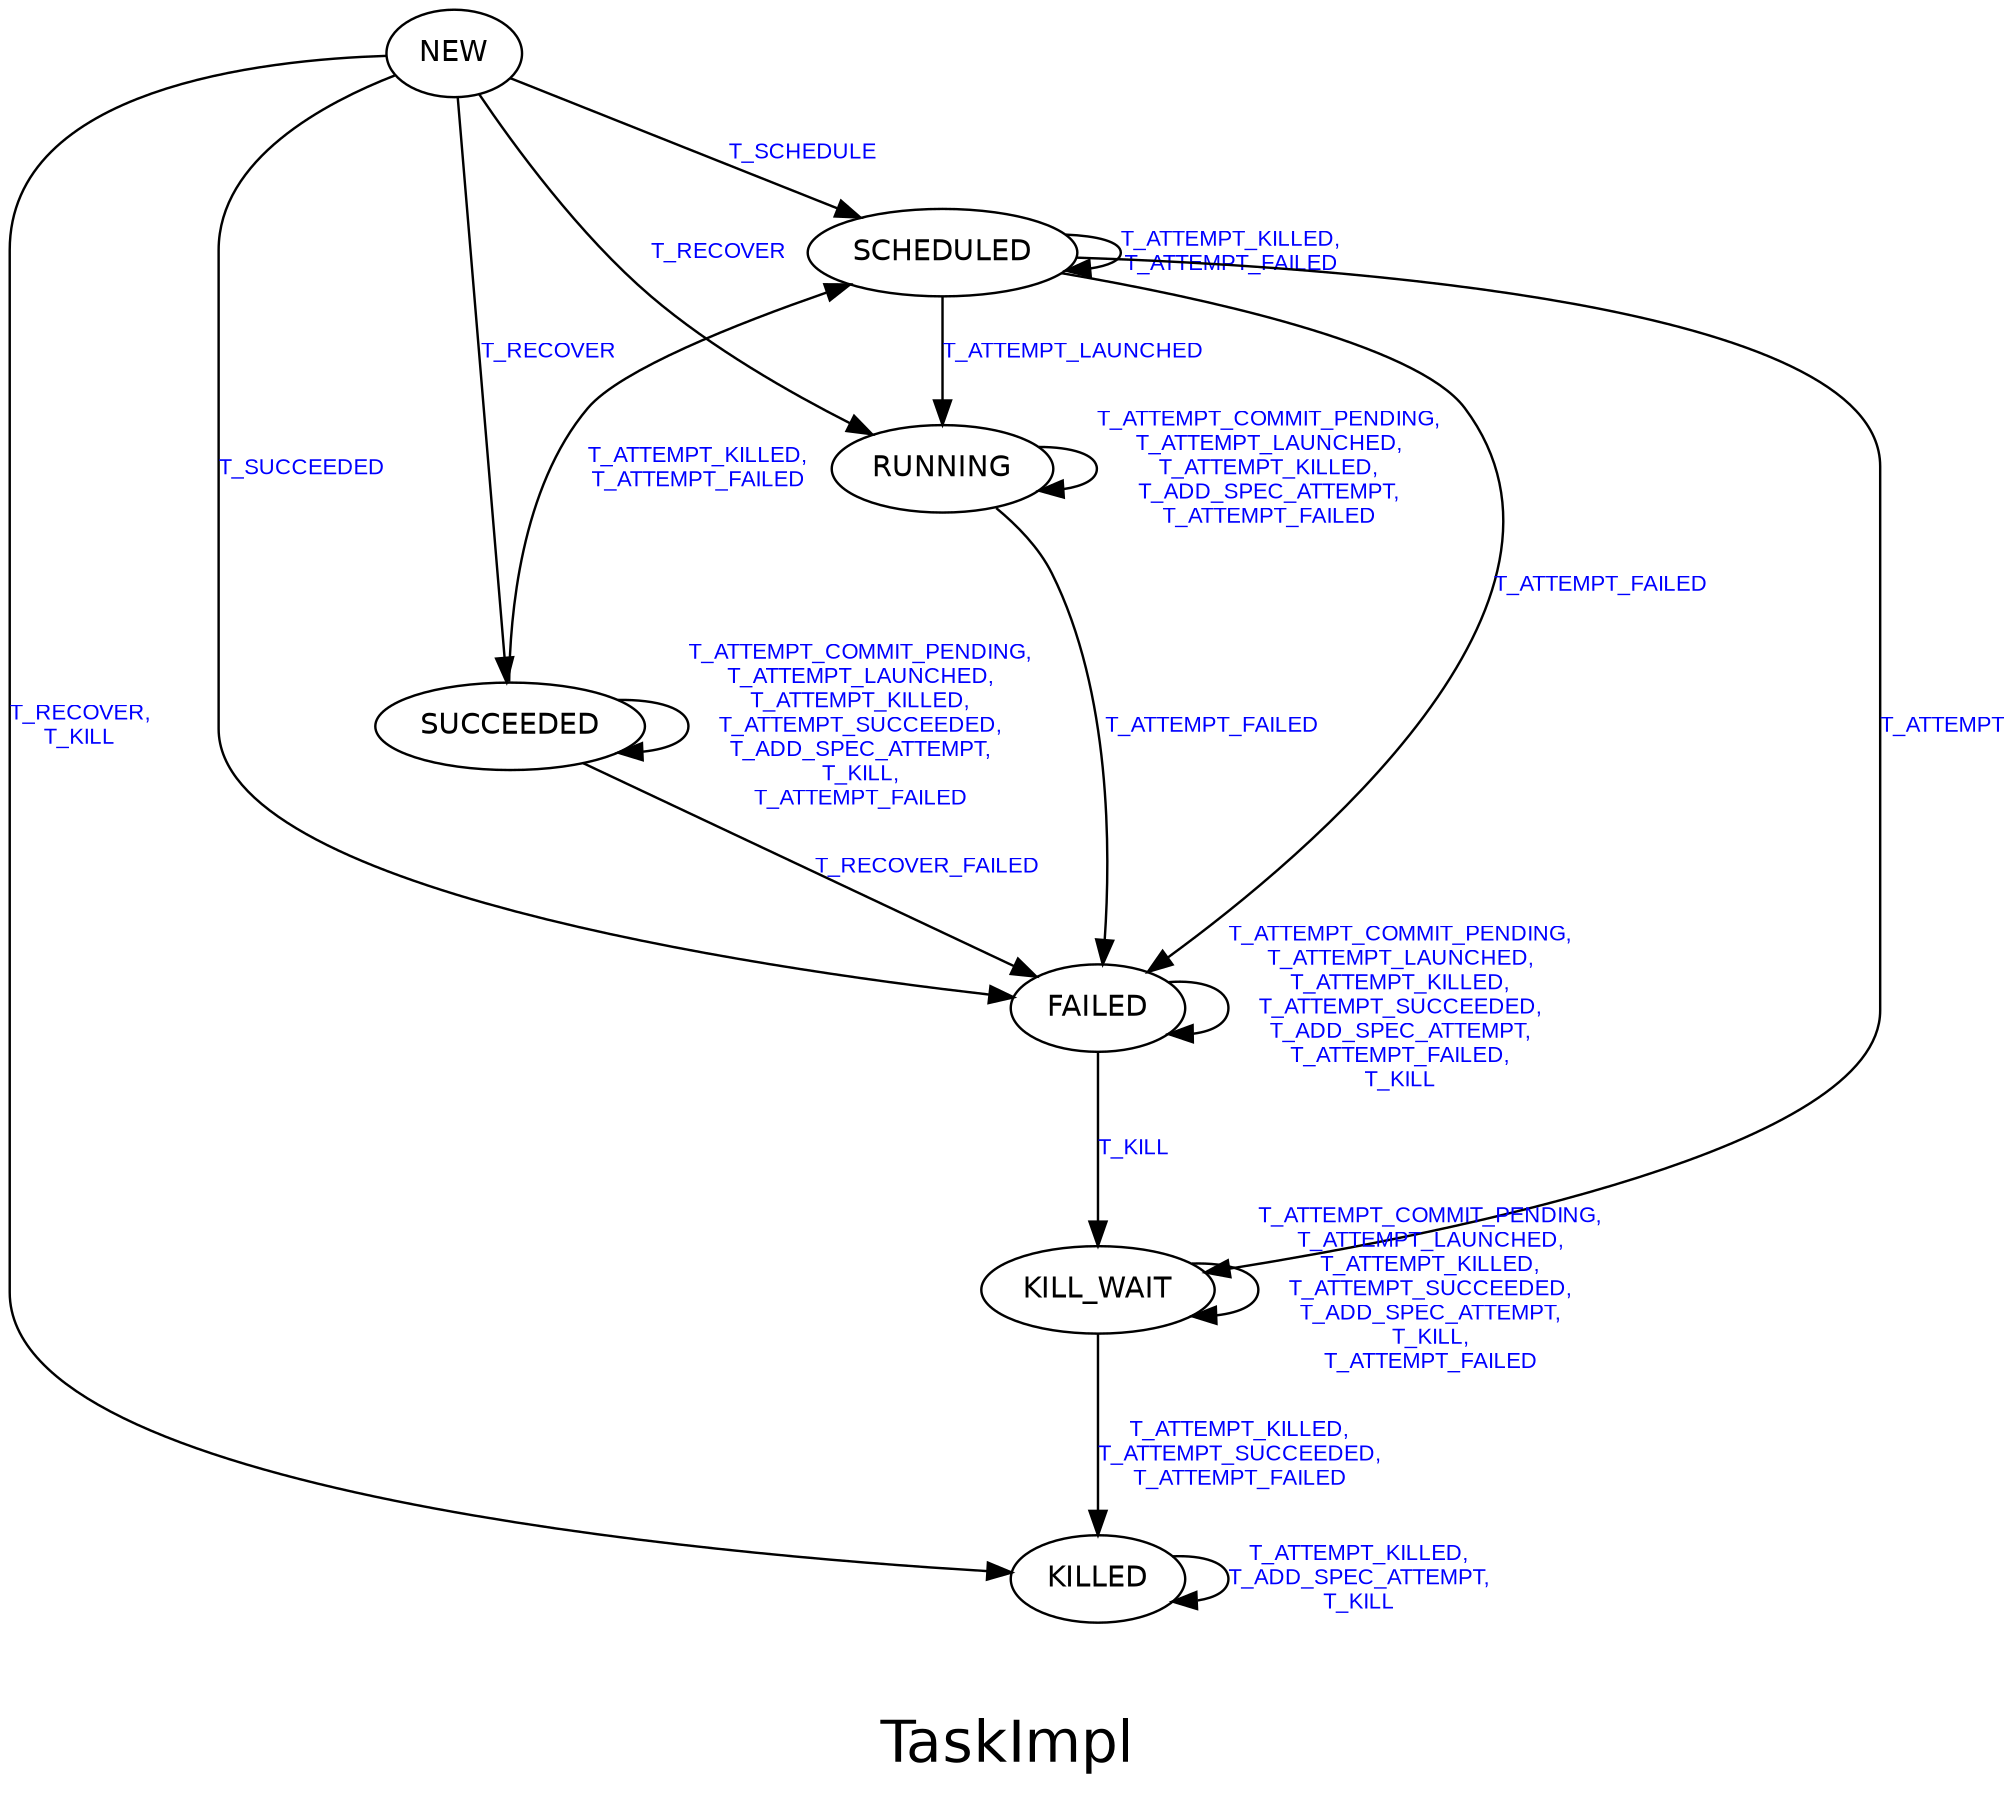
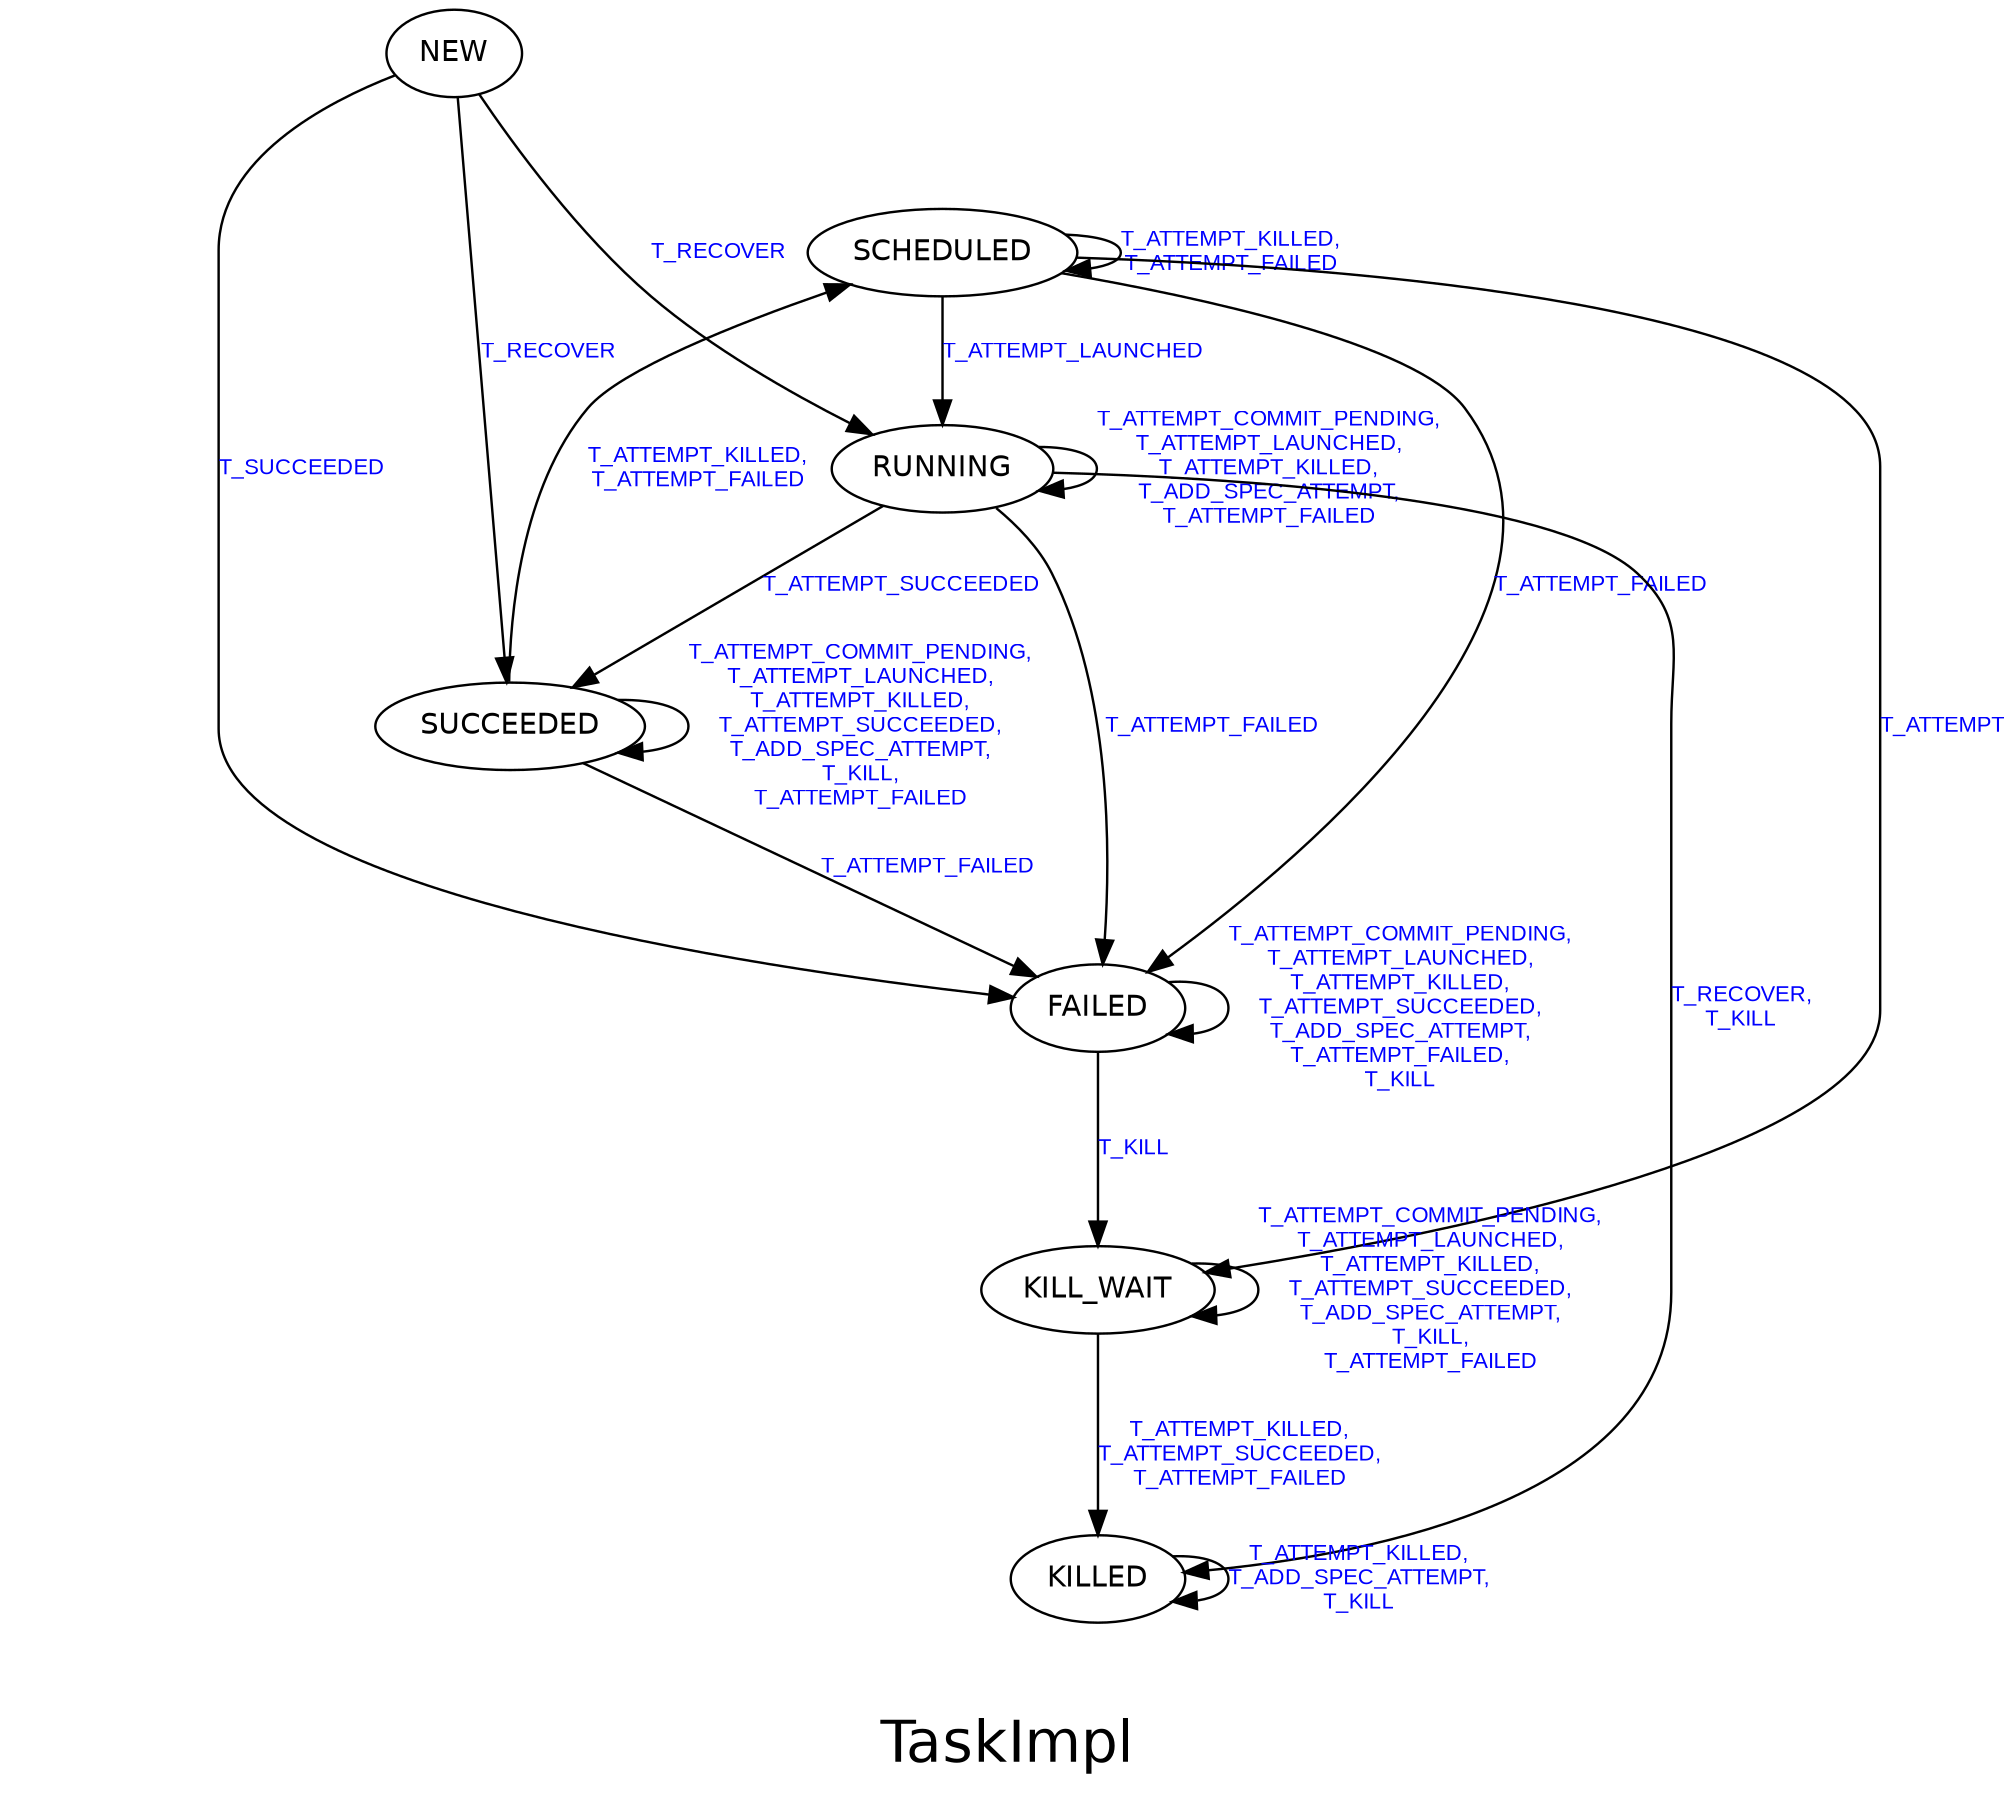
(674, 143) -> none
none -> (739, 590)
(928, 867) -> (928, 867)
(10, 1067) -> (1671, 922)
